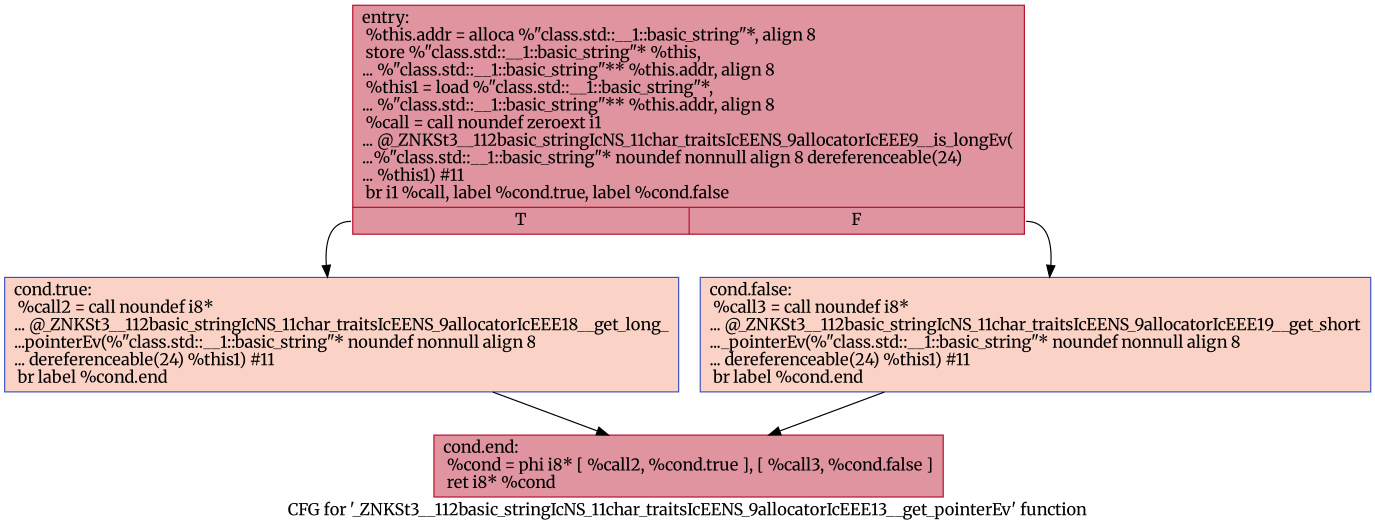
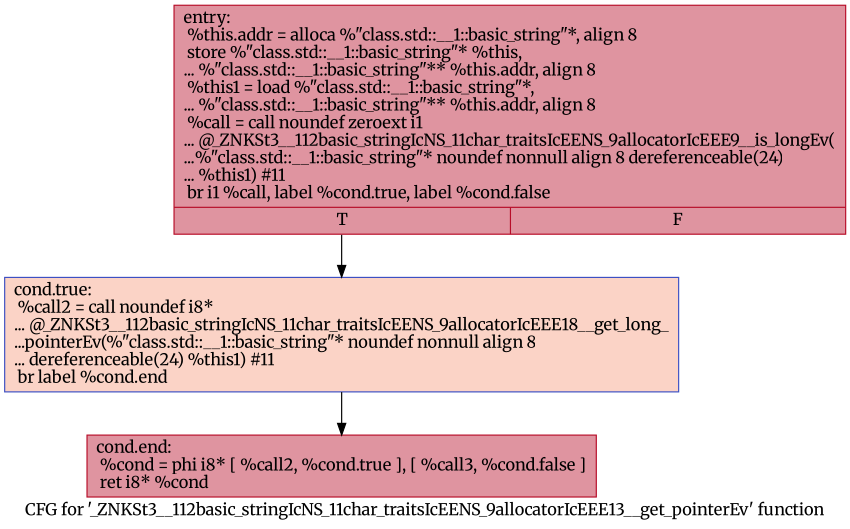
(1035, 335) -> none
